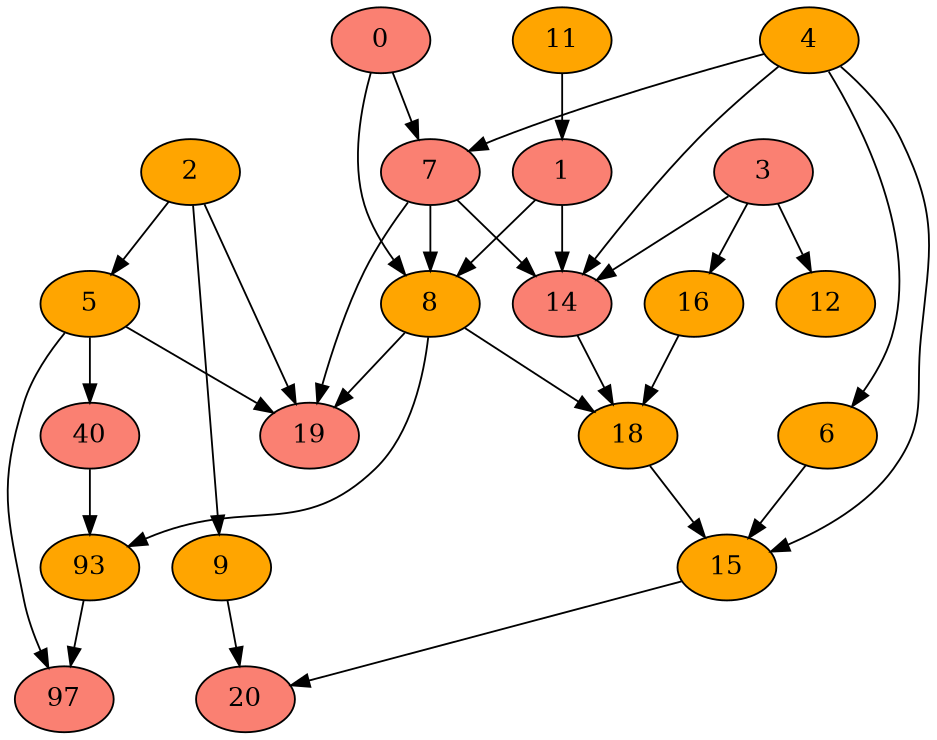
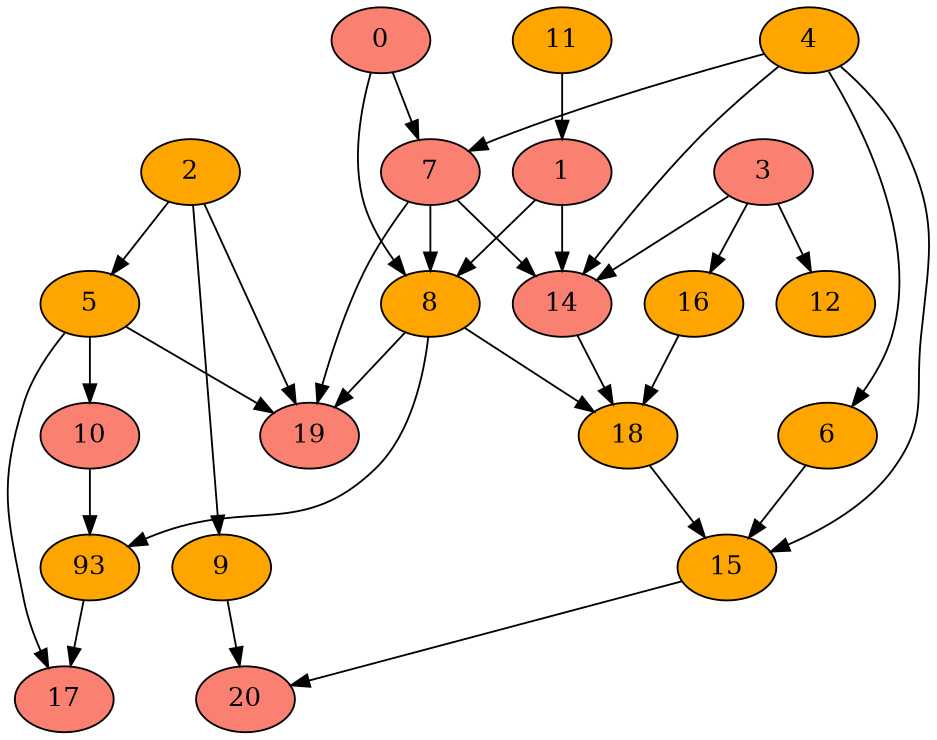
(90, 436) -> (90, 436)
(64, 699) -> (64, 699)
